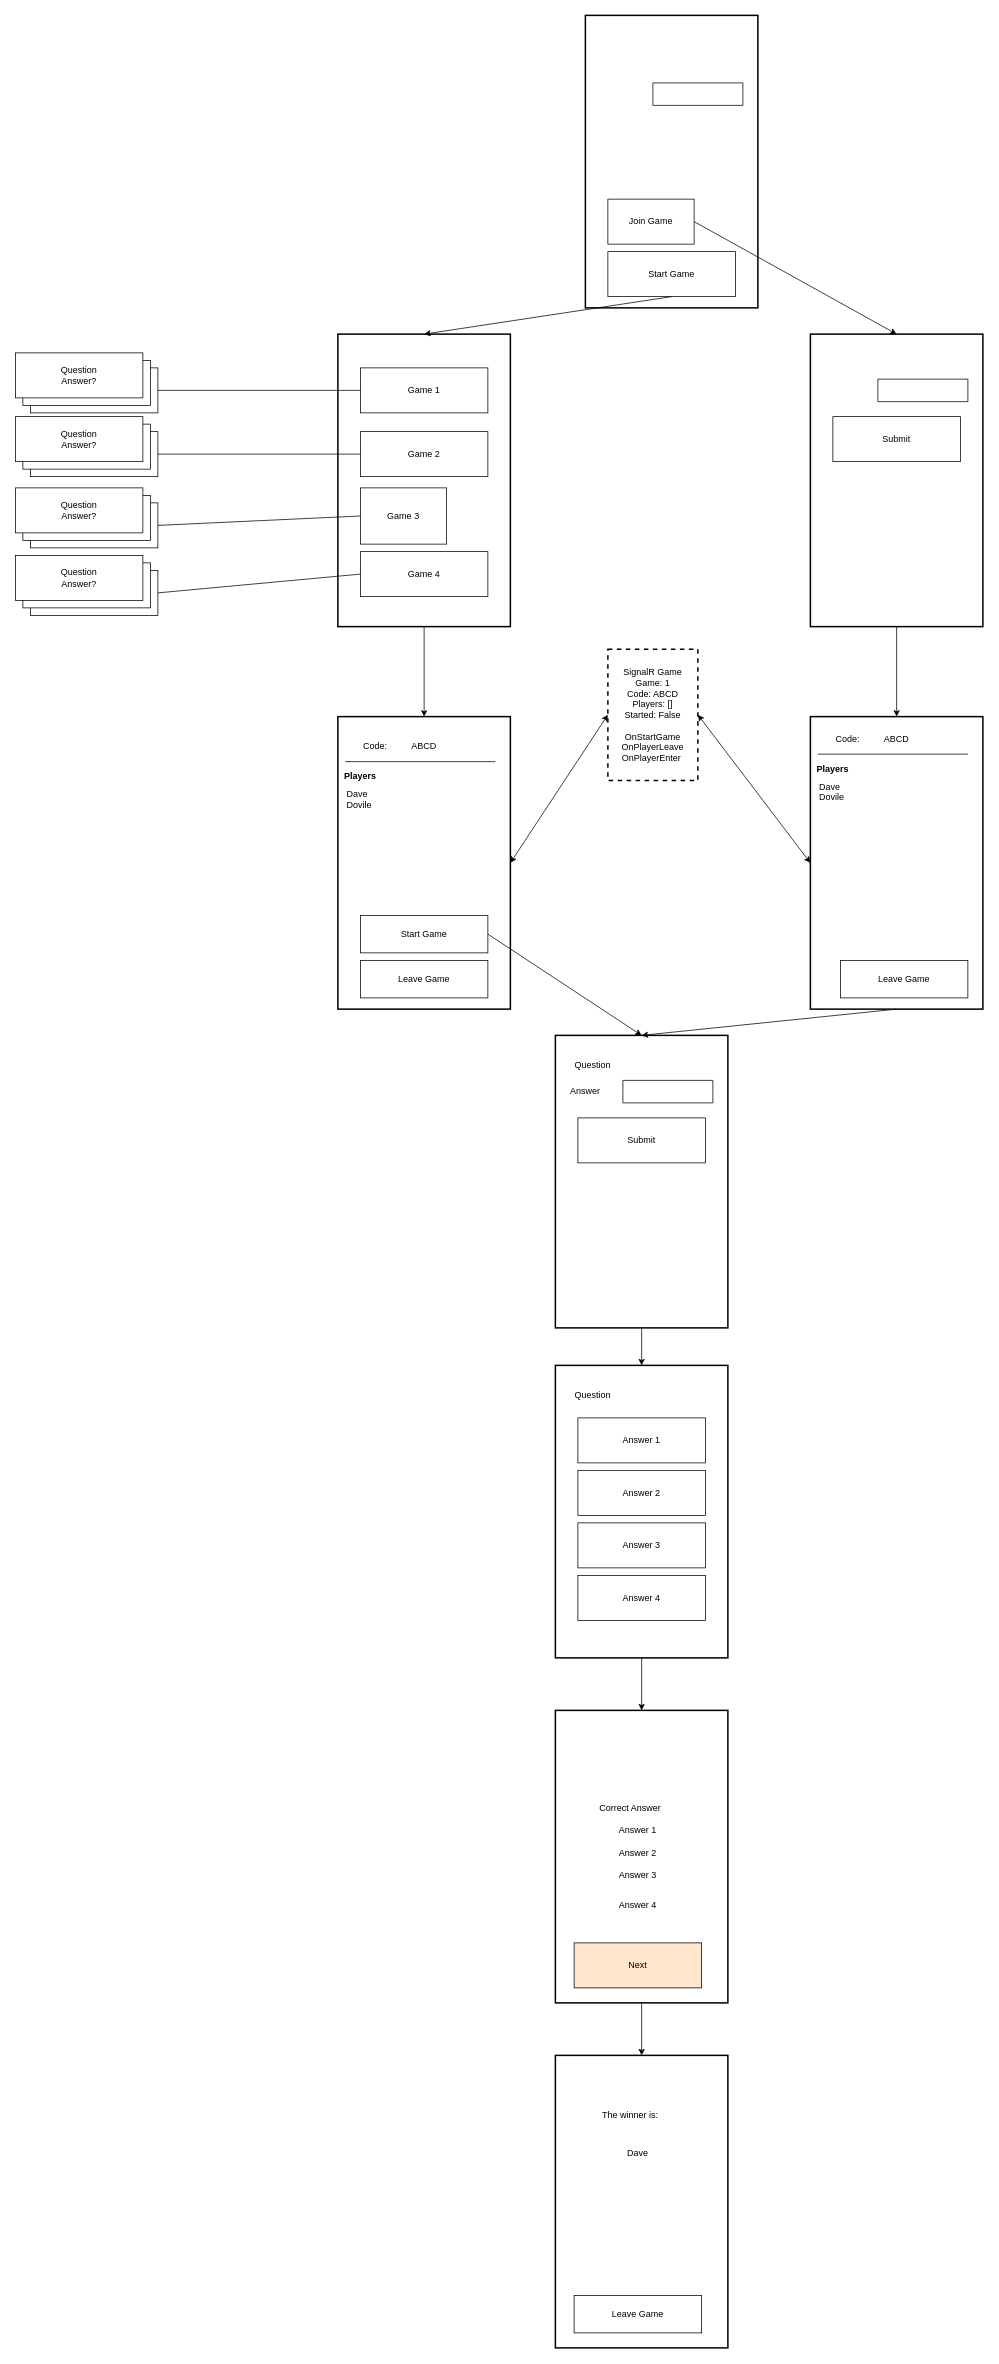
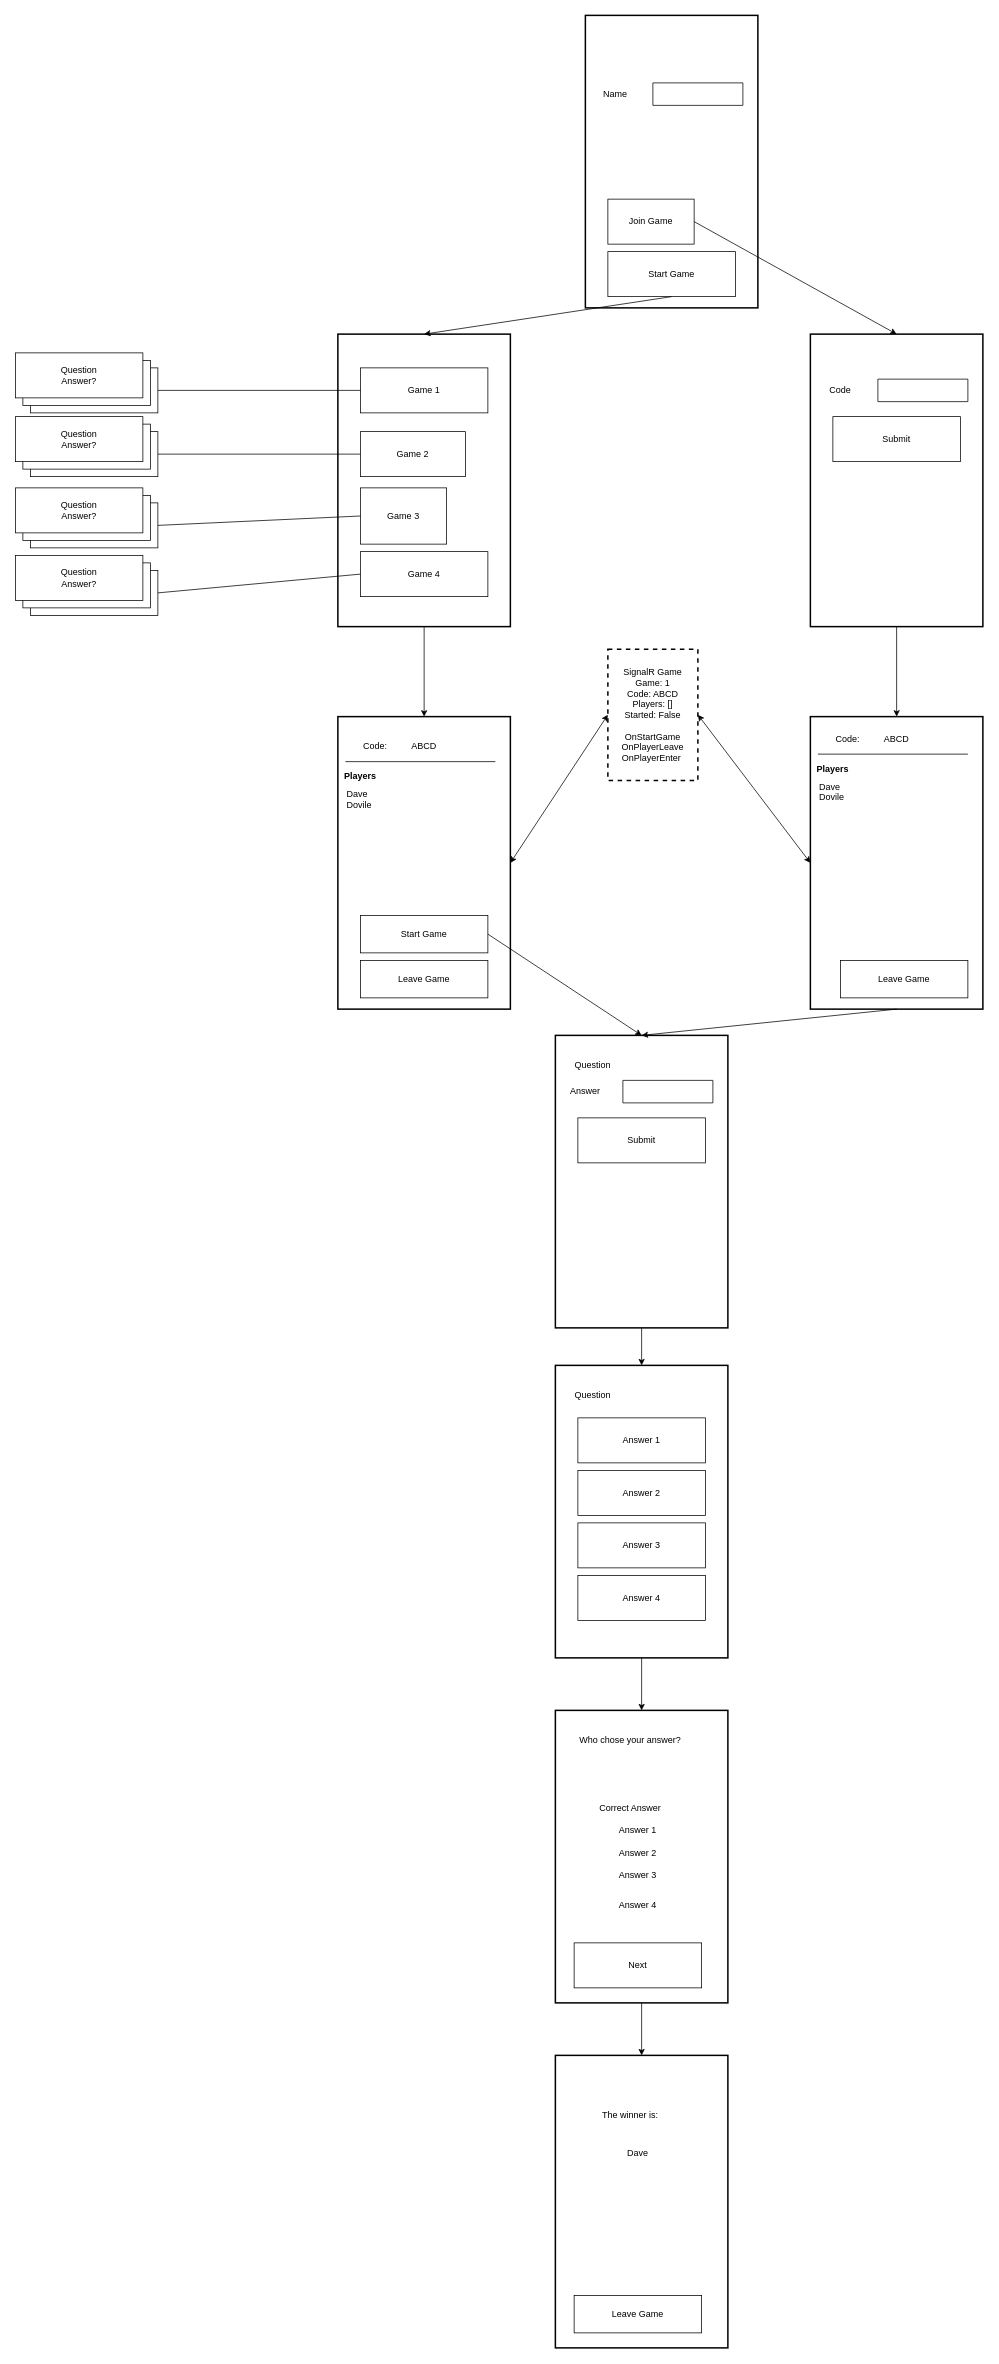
none -> (615, 94)
none -> (840, 390)
(424, 454) -> (413, 454)
none -> (630, 1740)
(638, 1965) -> (638, 1965)
